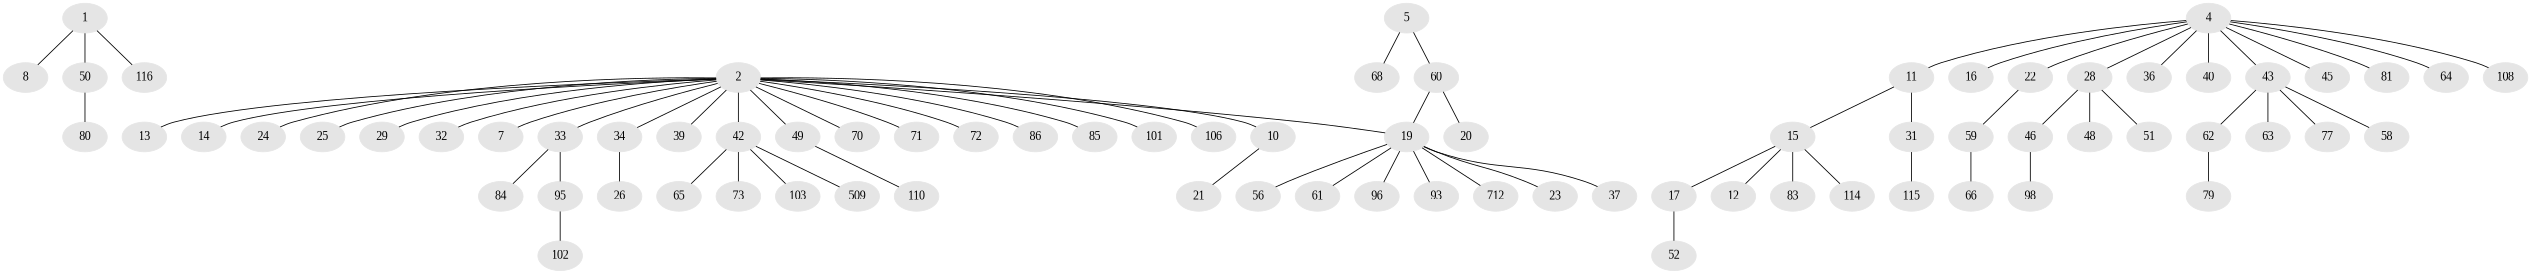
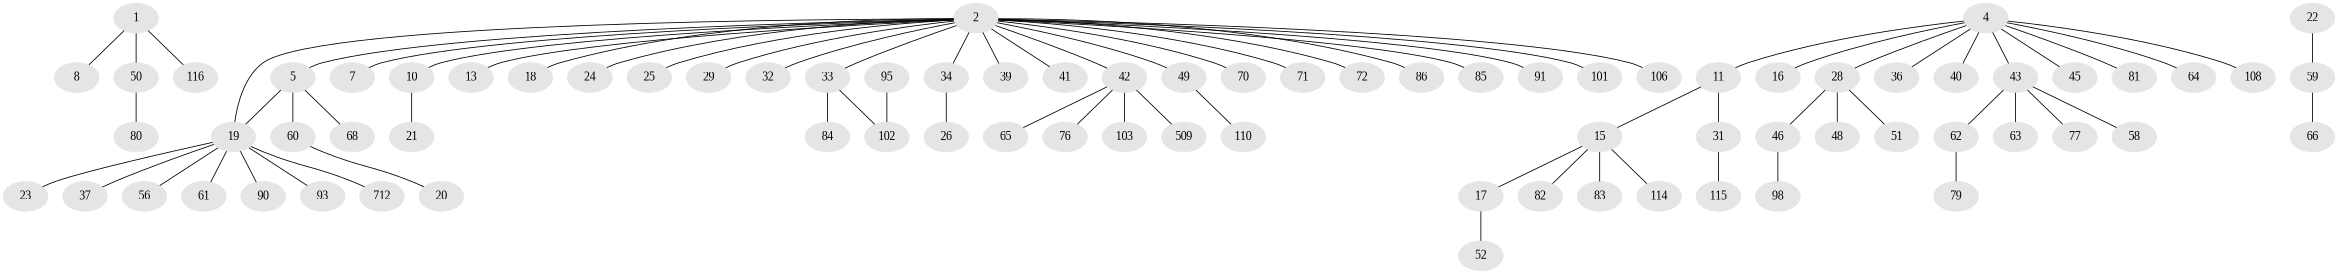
none -> (501, 39)
(2117, 44) -> none
none -> (1065, 78)
none -> (1540, 78)
(1421, 107) -> (263, 107)
(204, 137) -> (530, 78)
(560, 167) -> (857, 107)
(738, 196) -> (1065, 137)
(1377, 196) -> (263, 196)
(1733, 196) -> (1540, 196)
